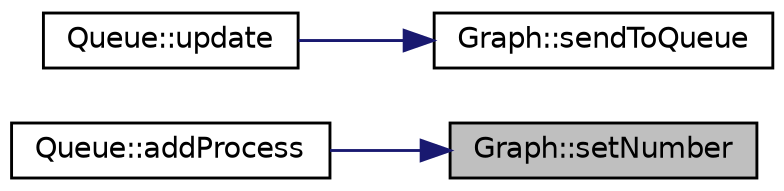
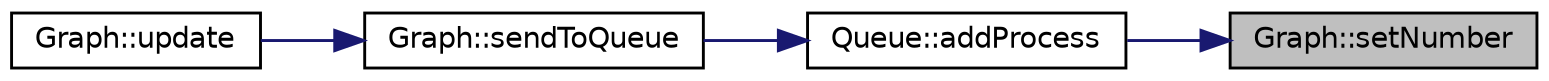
(171, 41) -> (136, 41)
none -> (741, 41)
